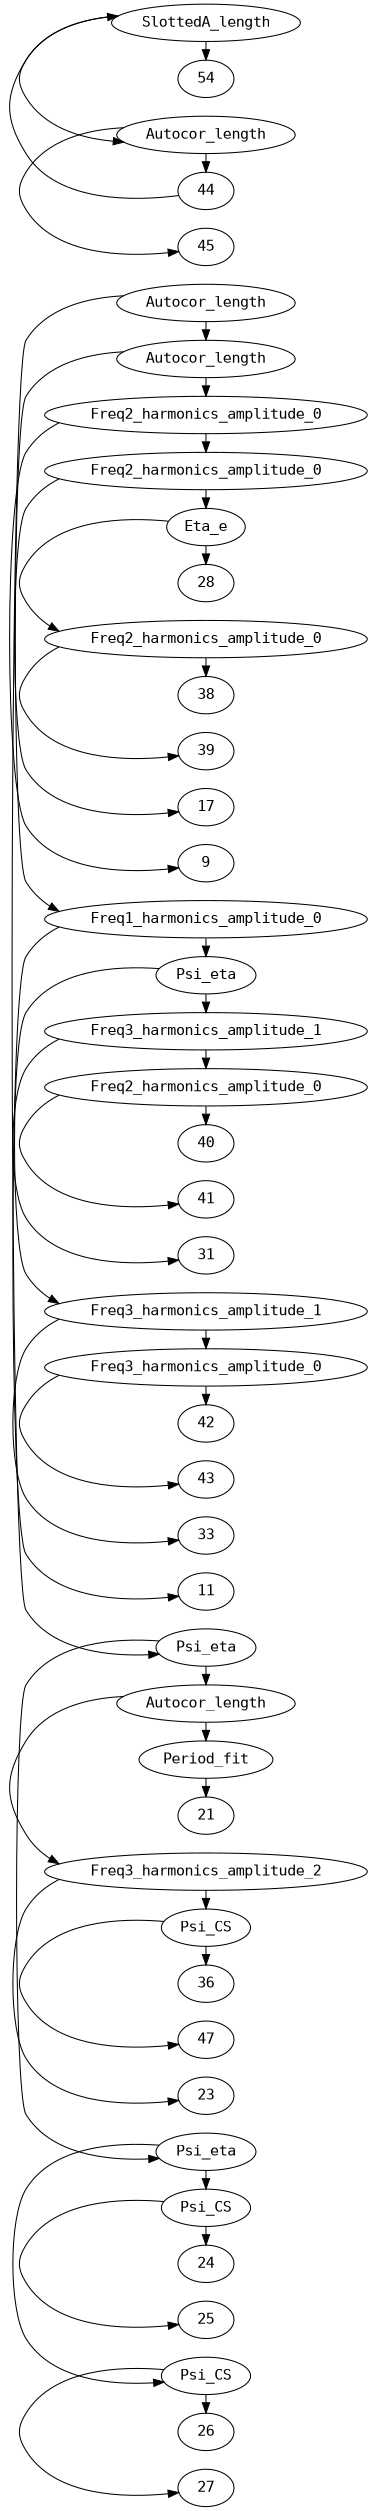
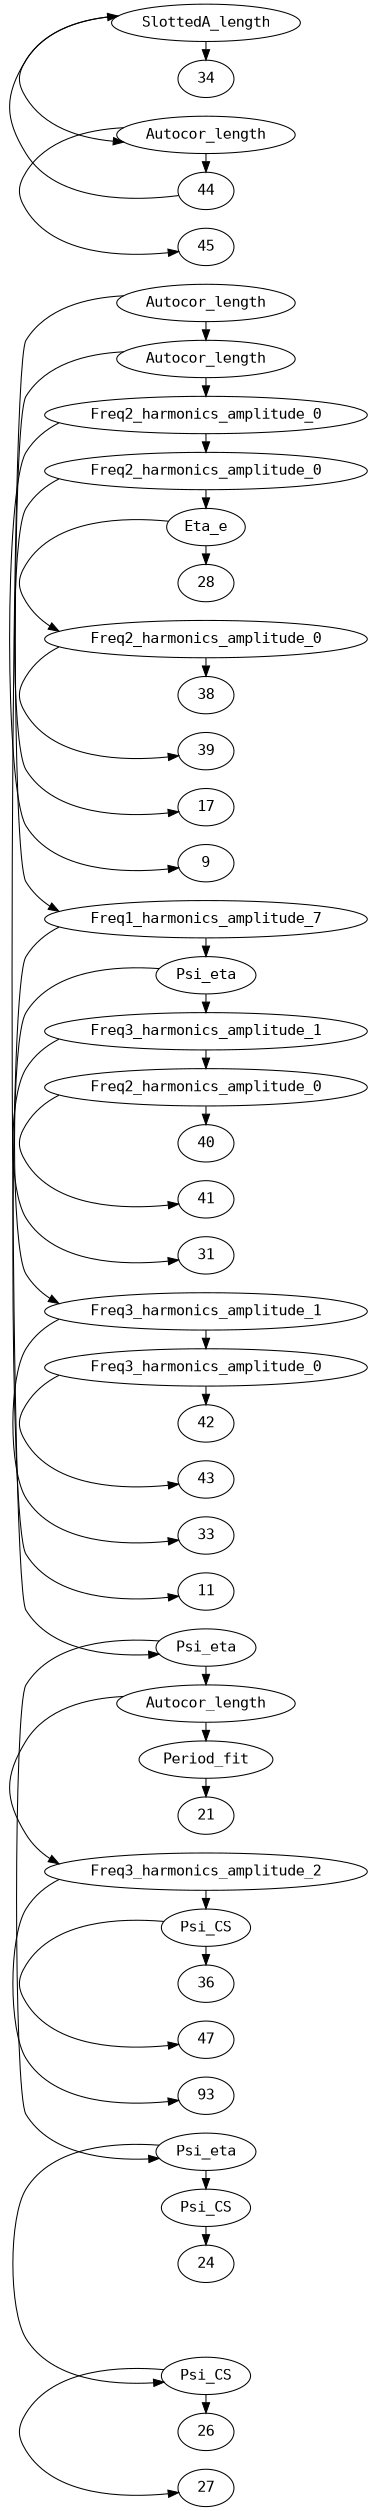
(206, 79) -> (206, 79)
(206, 919) -> (206, 919)
(206, 2096) -> (206, 2096)
(206, 2320) -> none
